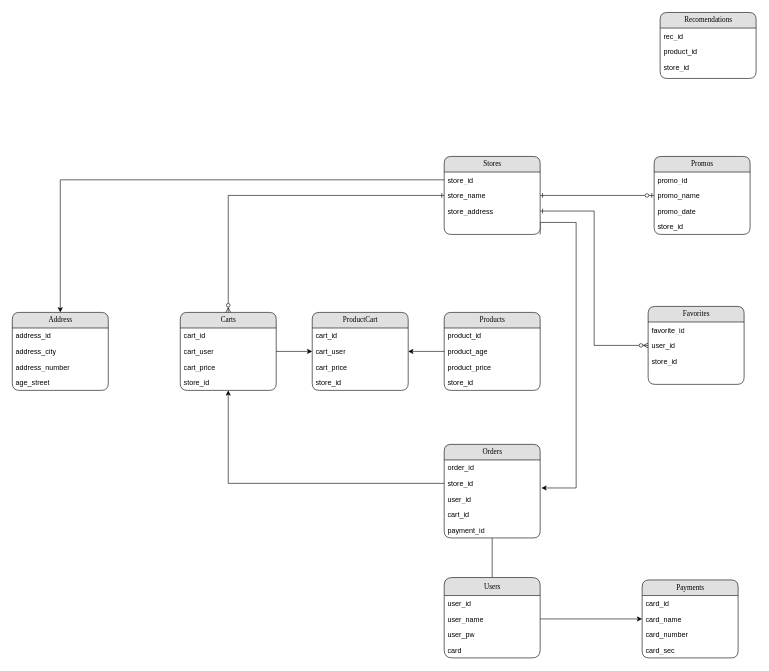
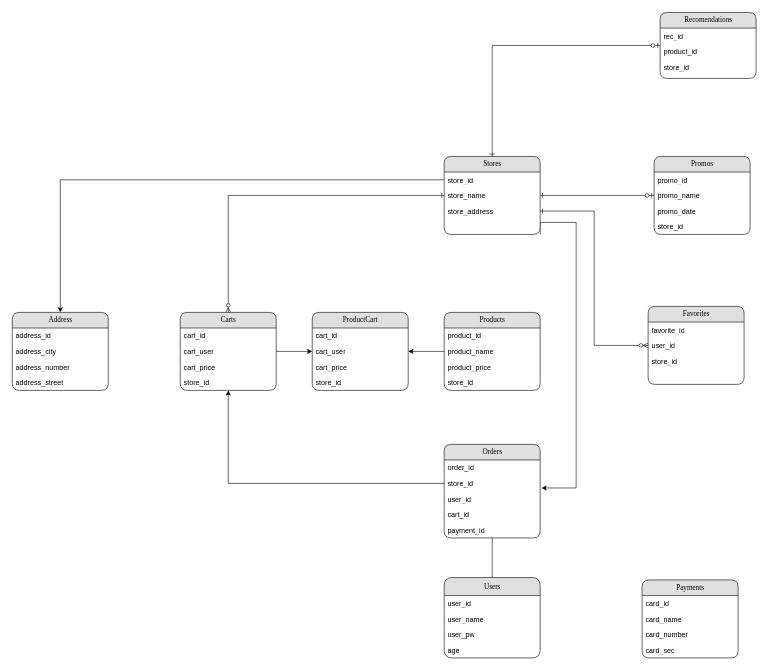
none -> (516, 45)
(470, 352) -> (472, 352)
(36, 383) -> (44, 383)
(636, 619) -> none
(456, 651) -> (454, 651)
